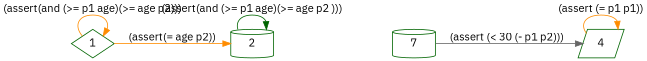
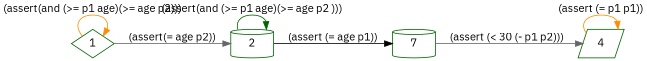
(169, 44) -> (169, 44)
none -> (329, 44)
